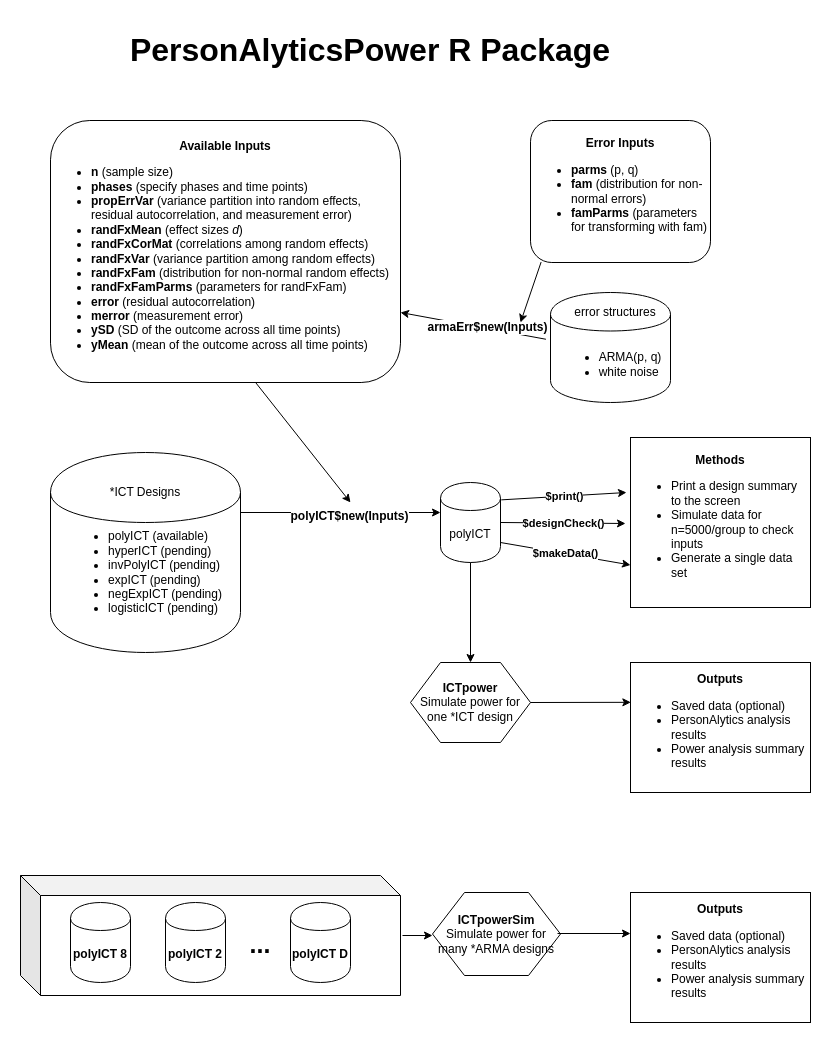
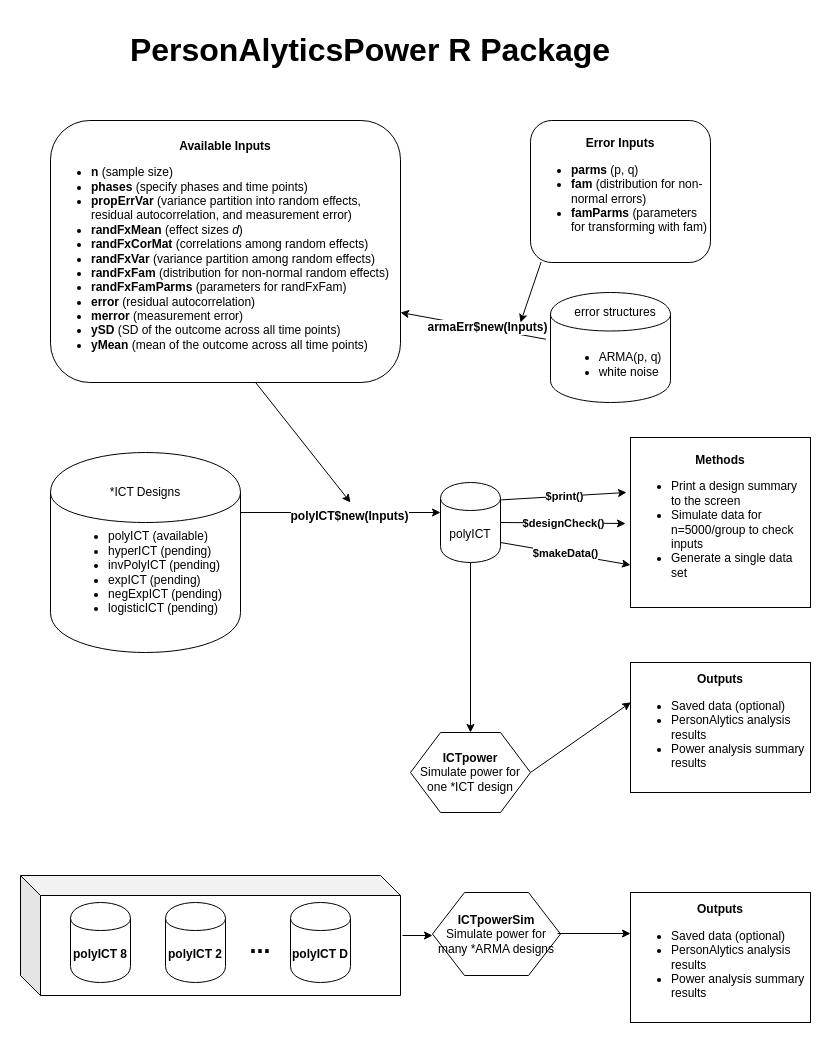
(471, 703) -> (471, 773)
